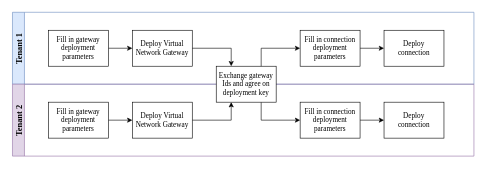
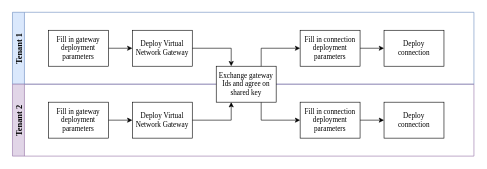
(246, 84) -> (246, 84)
